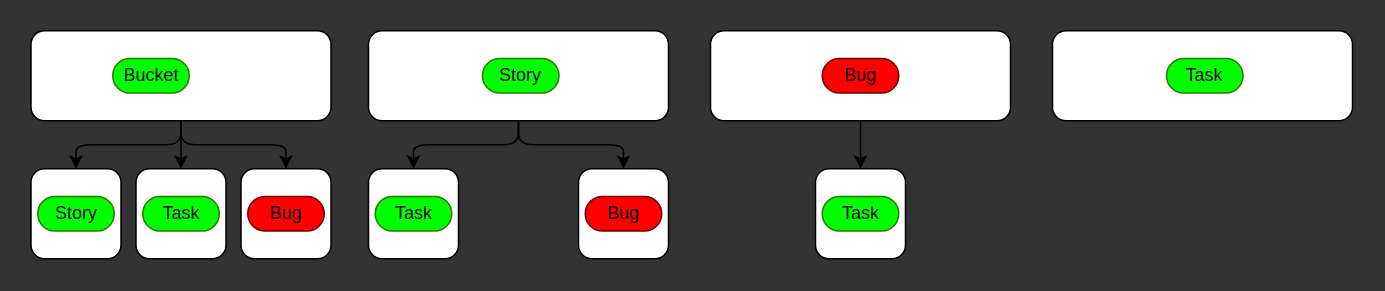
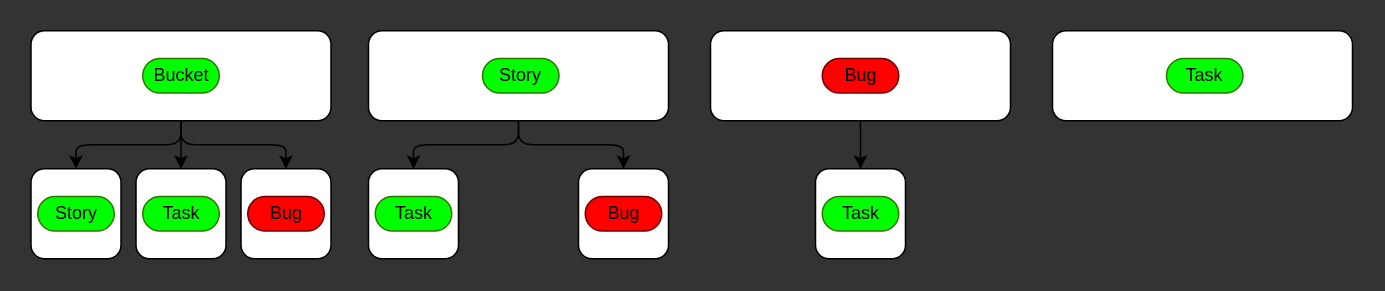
(151, 76) -> (181, 76)
